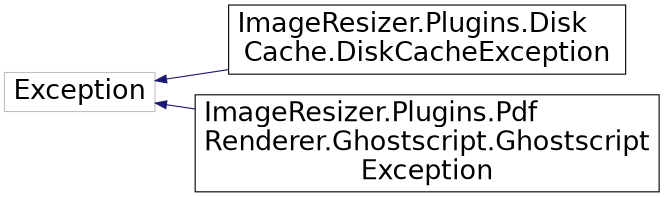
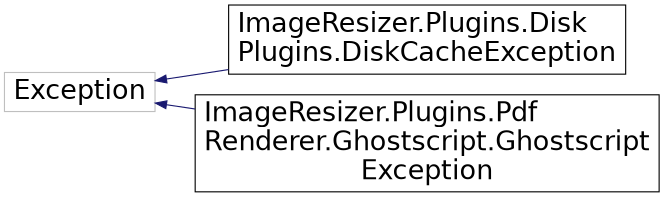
(427, 40) -> (427, 40)
